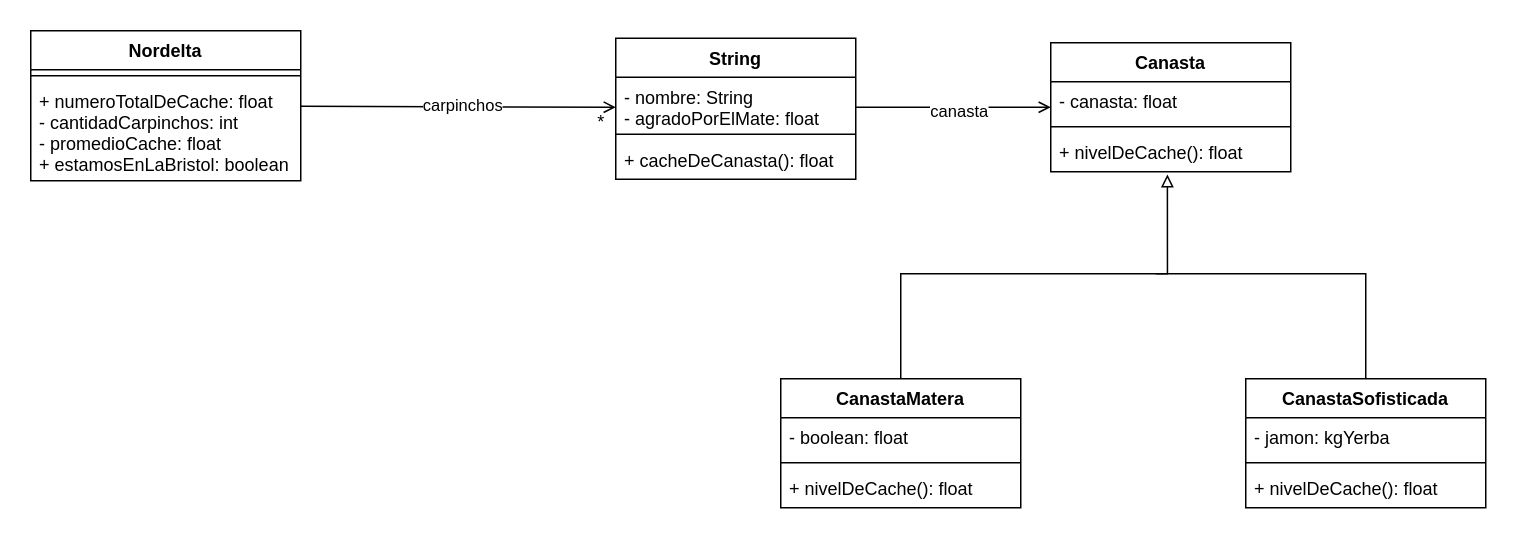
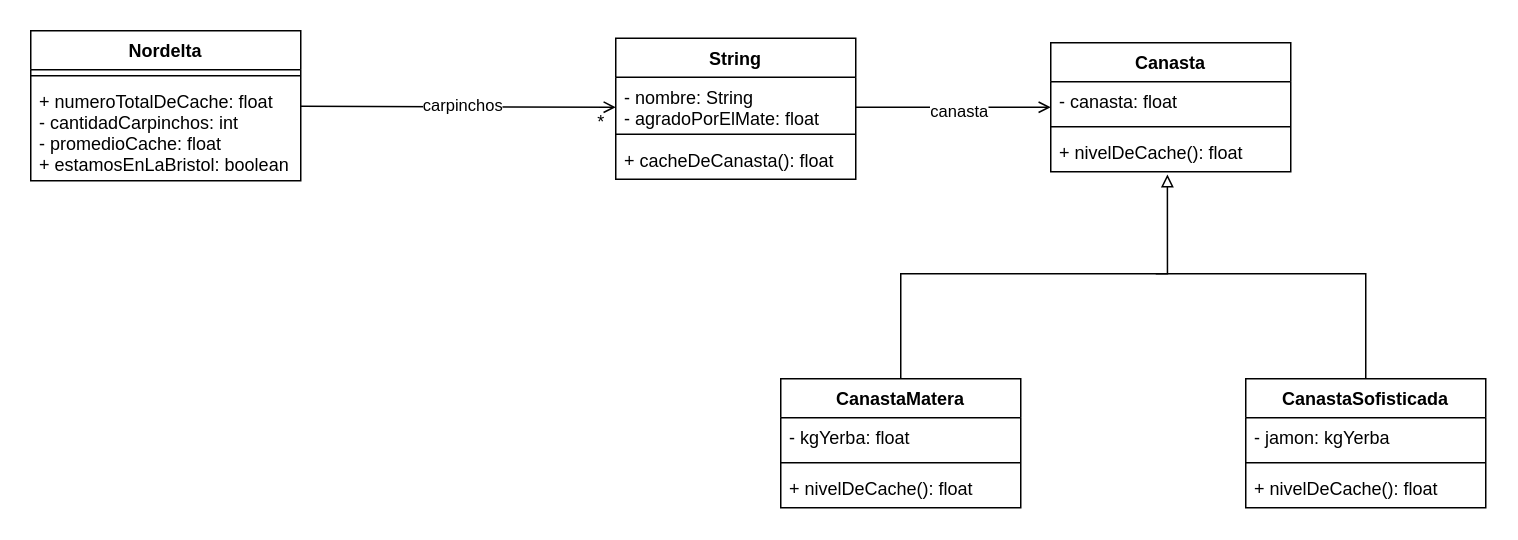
(858, 438) -> (860, 438)
